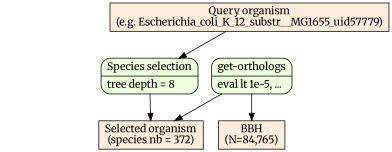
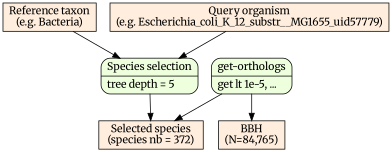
none -> (50, 17)
(141, 85) -> (141, 85)
(250, 85) -> (247, 85)
(151, 135) -> (151, 135)
